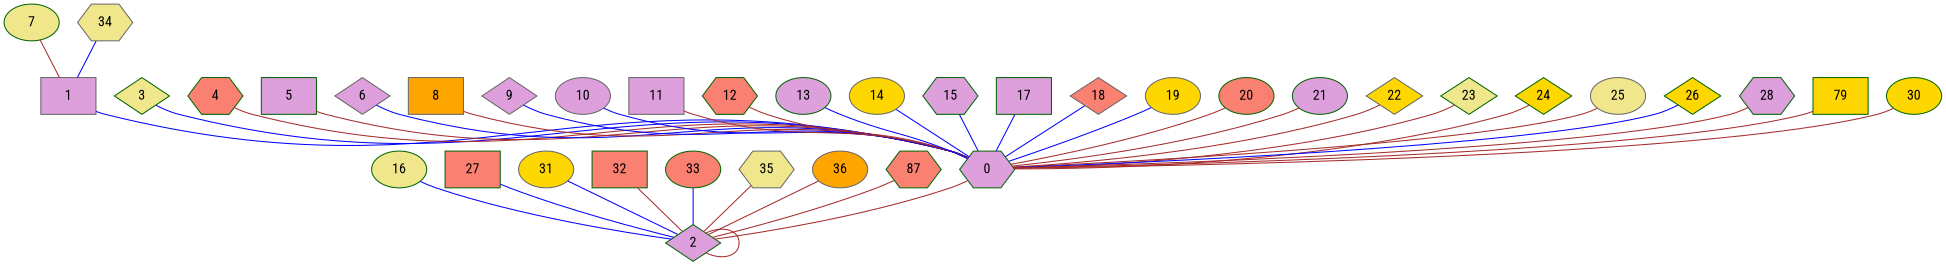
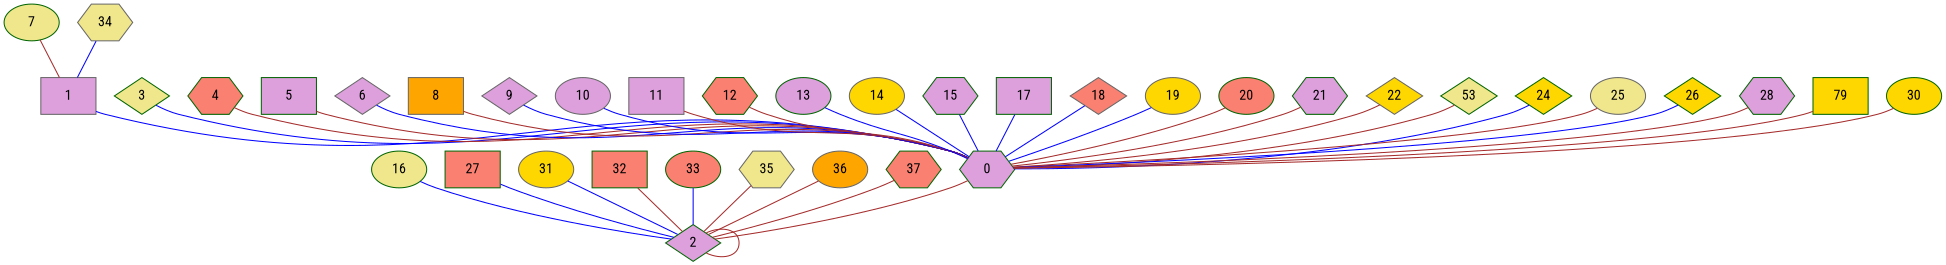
(1320, 96) -> (1320, 96)
(1469, 96) -> (1469, 96)
(1274, 156) -> (1274, 156)
(914, 169) -> (914, 169)
